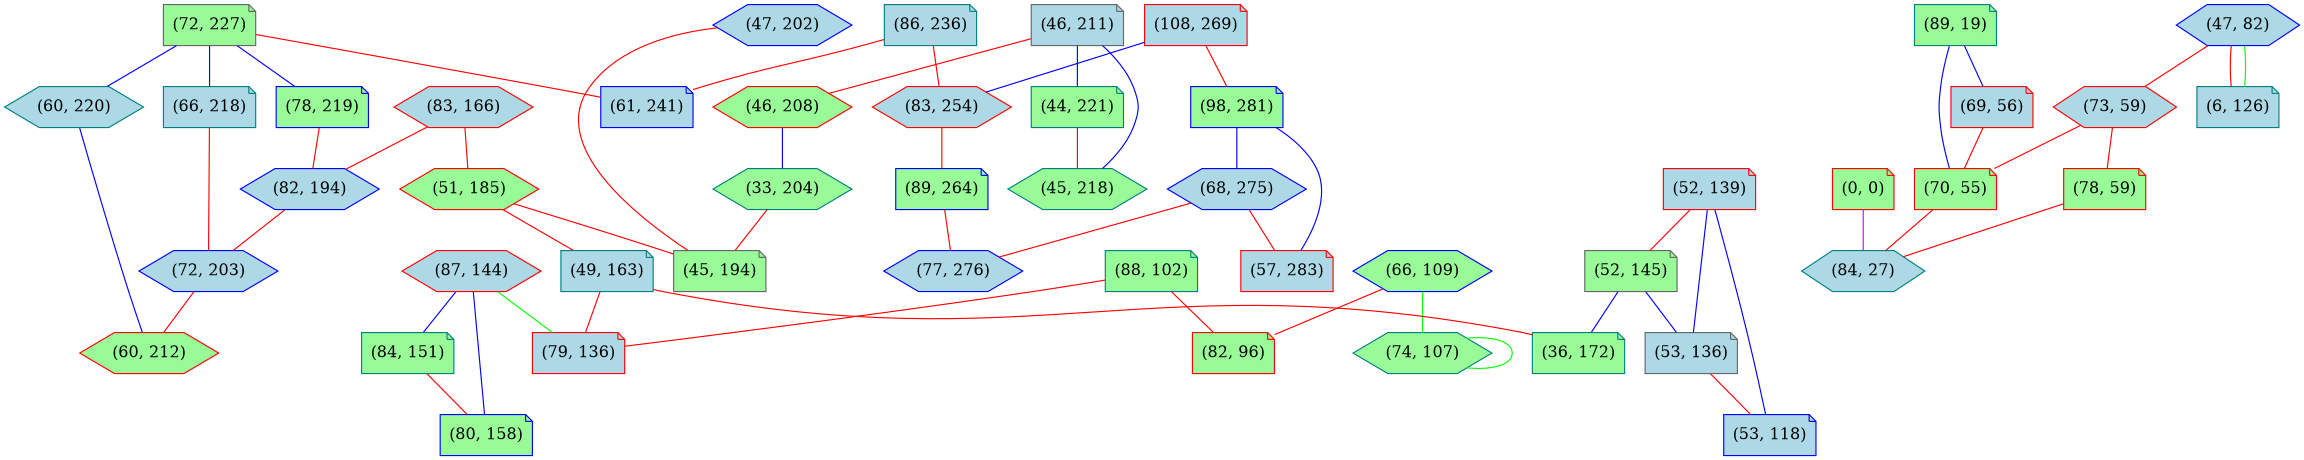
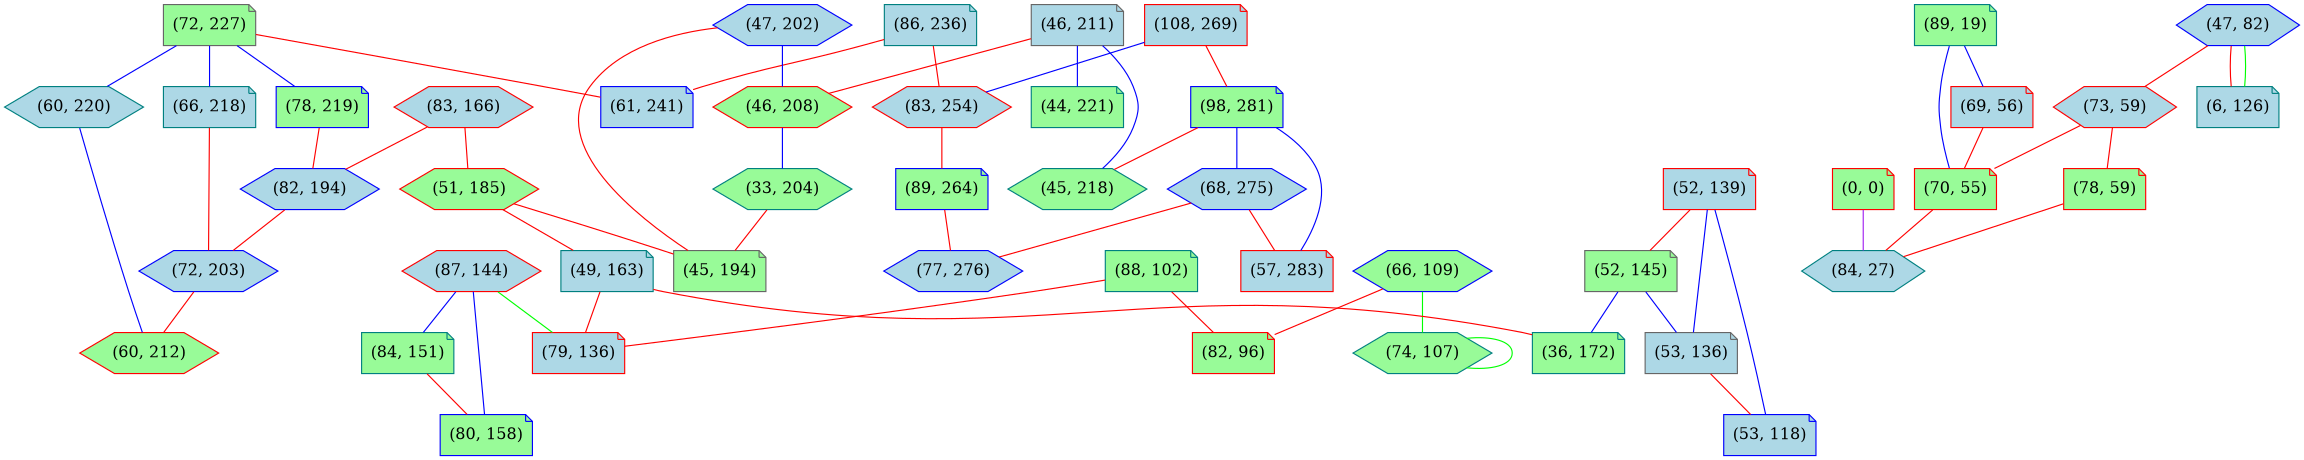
none -> (782, 73)
(1077, 148) -> (1156, 149)
